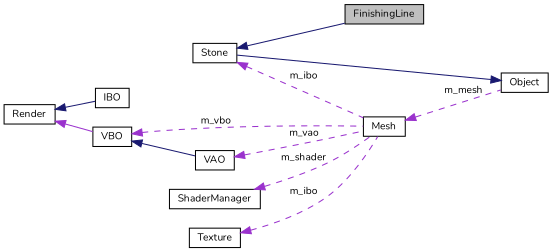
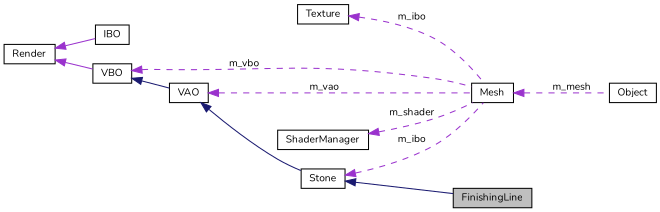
(364, 67) -> (253, 143)
(80, 104) -> (80, 42)
